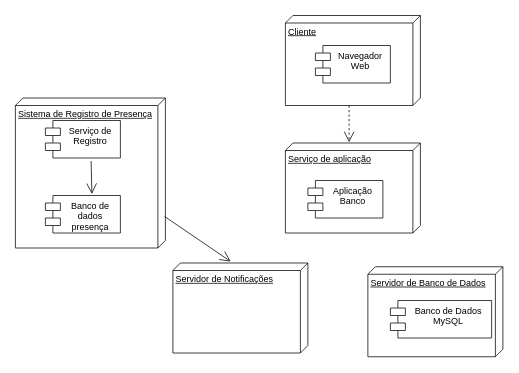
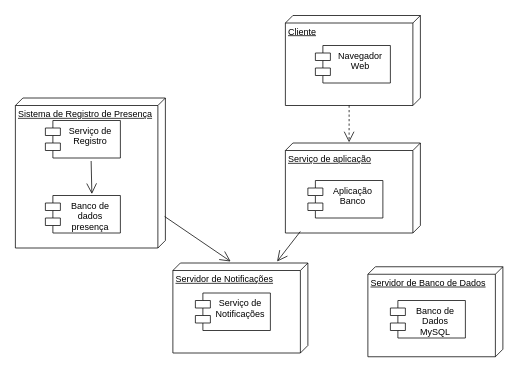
none -> (289, 246)
none -> (233, 312)
(441, 319) -> (428, 319)
